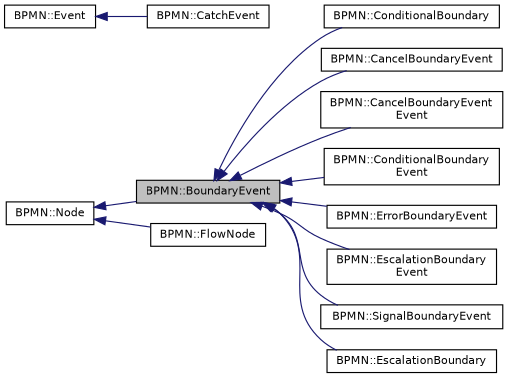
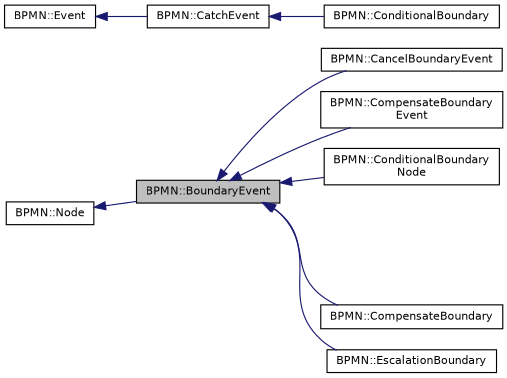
(269, 88) -> (302, 16)
(412, 110) -> (412, 110)
(412, 167) -> (412, 167)
(412, 217) -> none
(208, 235) -> none
(412, 267) -> none
(412, 317) -> (412, 317)
